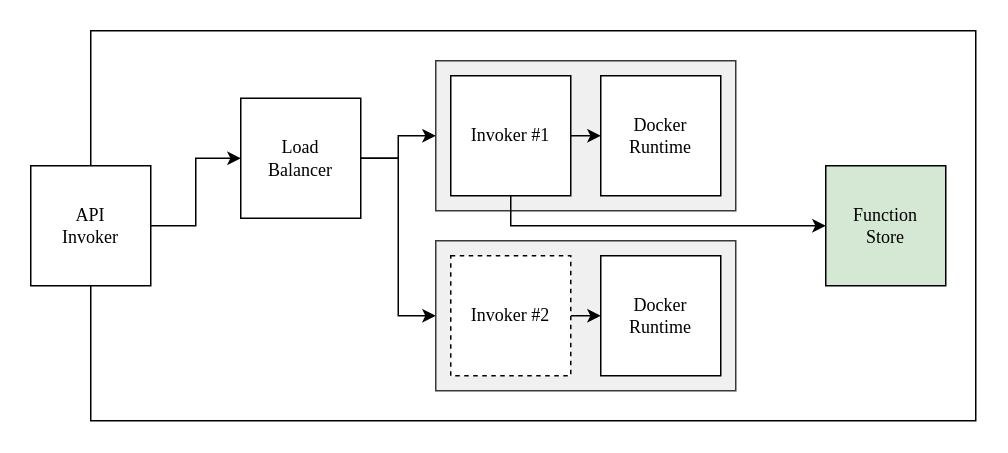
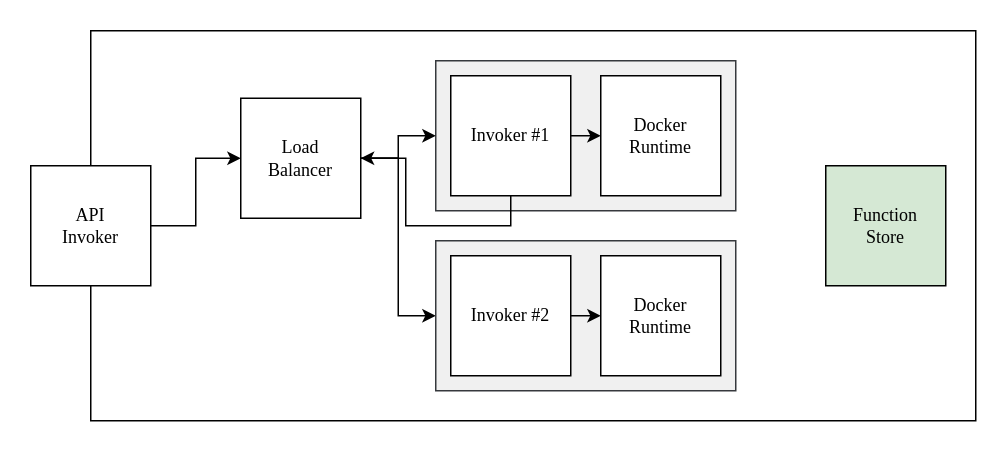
(662, 226) -> (424, 226)
(511, 316) -> (511, 316)
